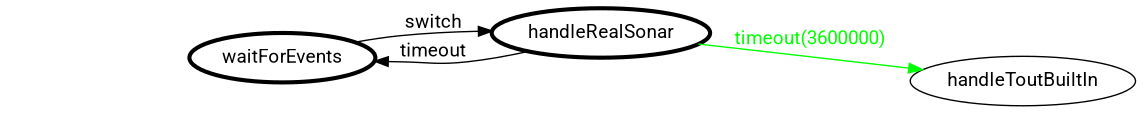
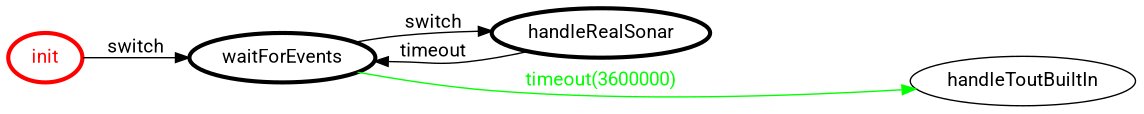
(804, 56) -> (629, 97)
none -> (45, 58)
